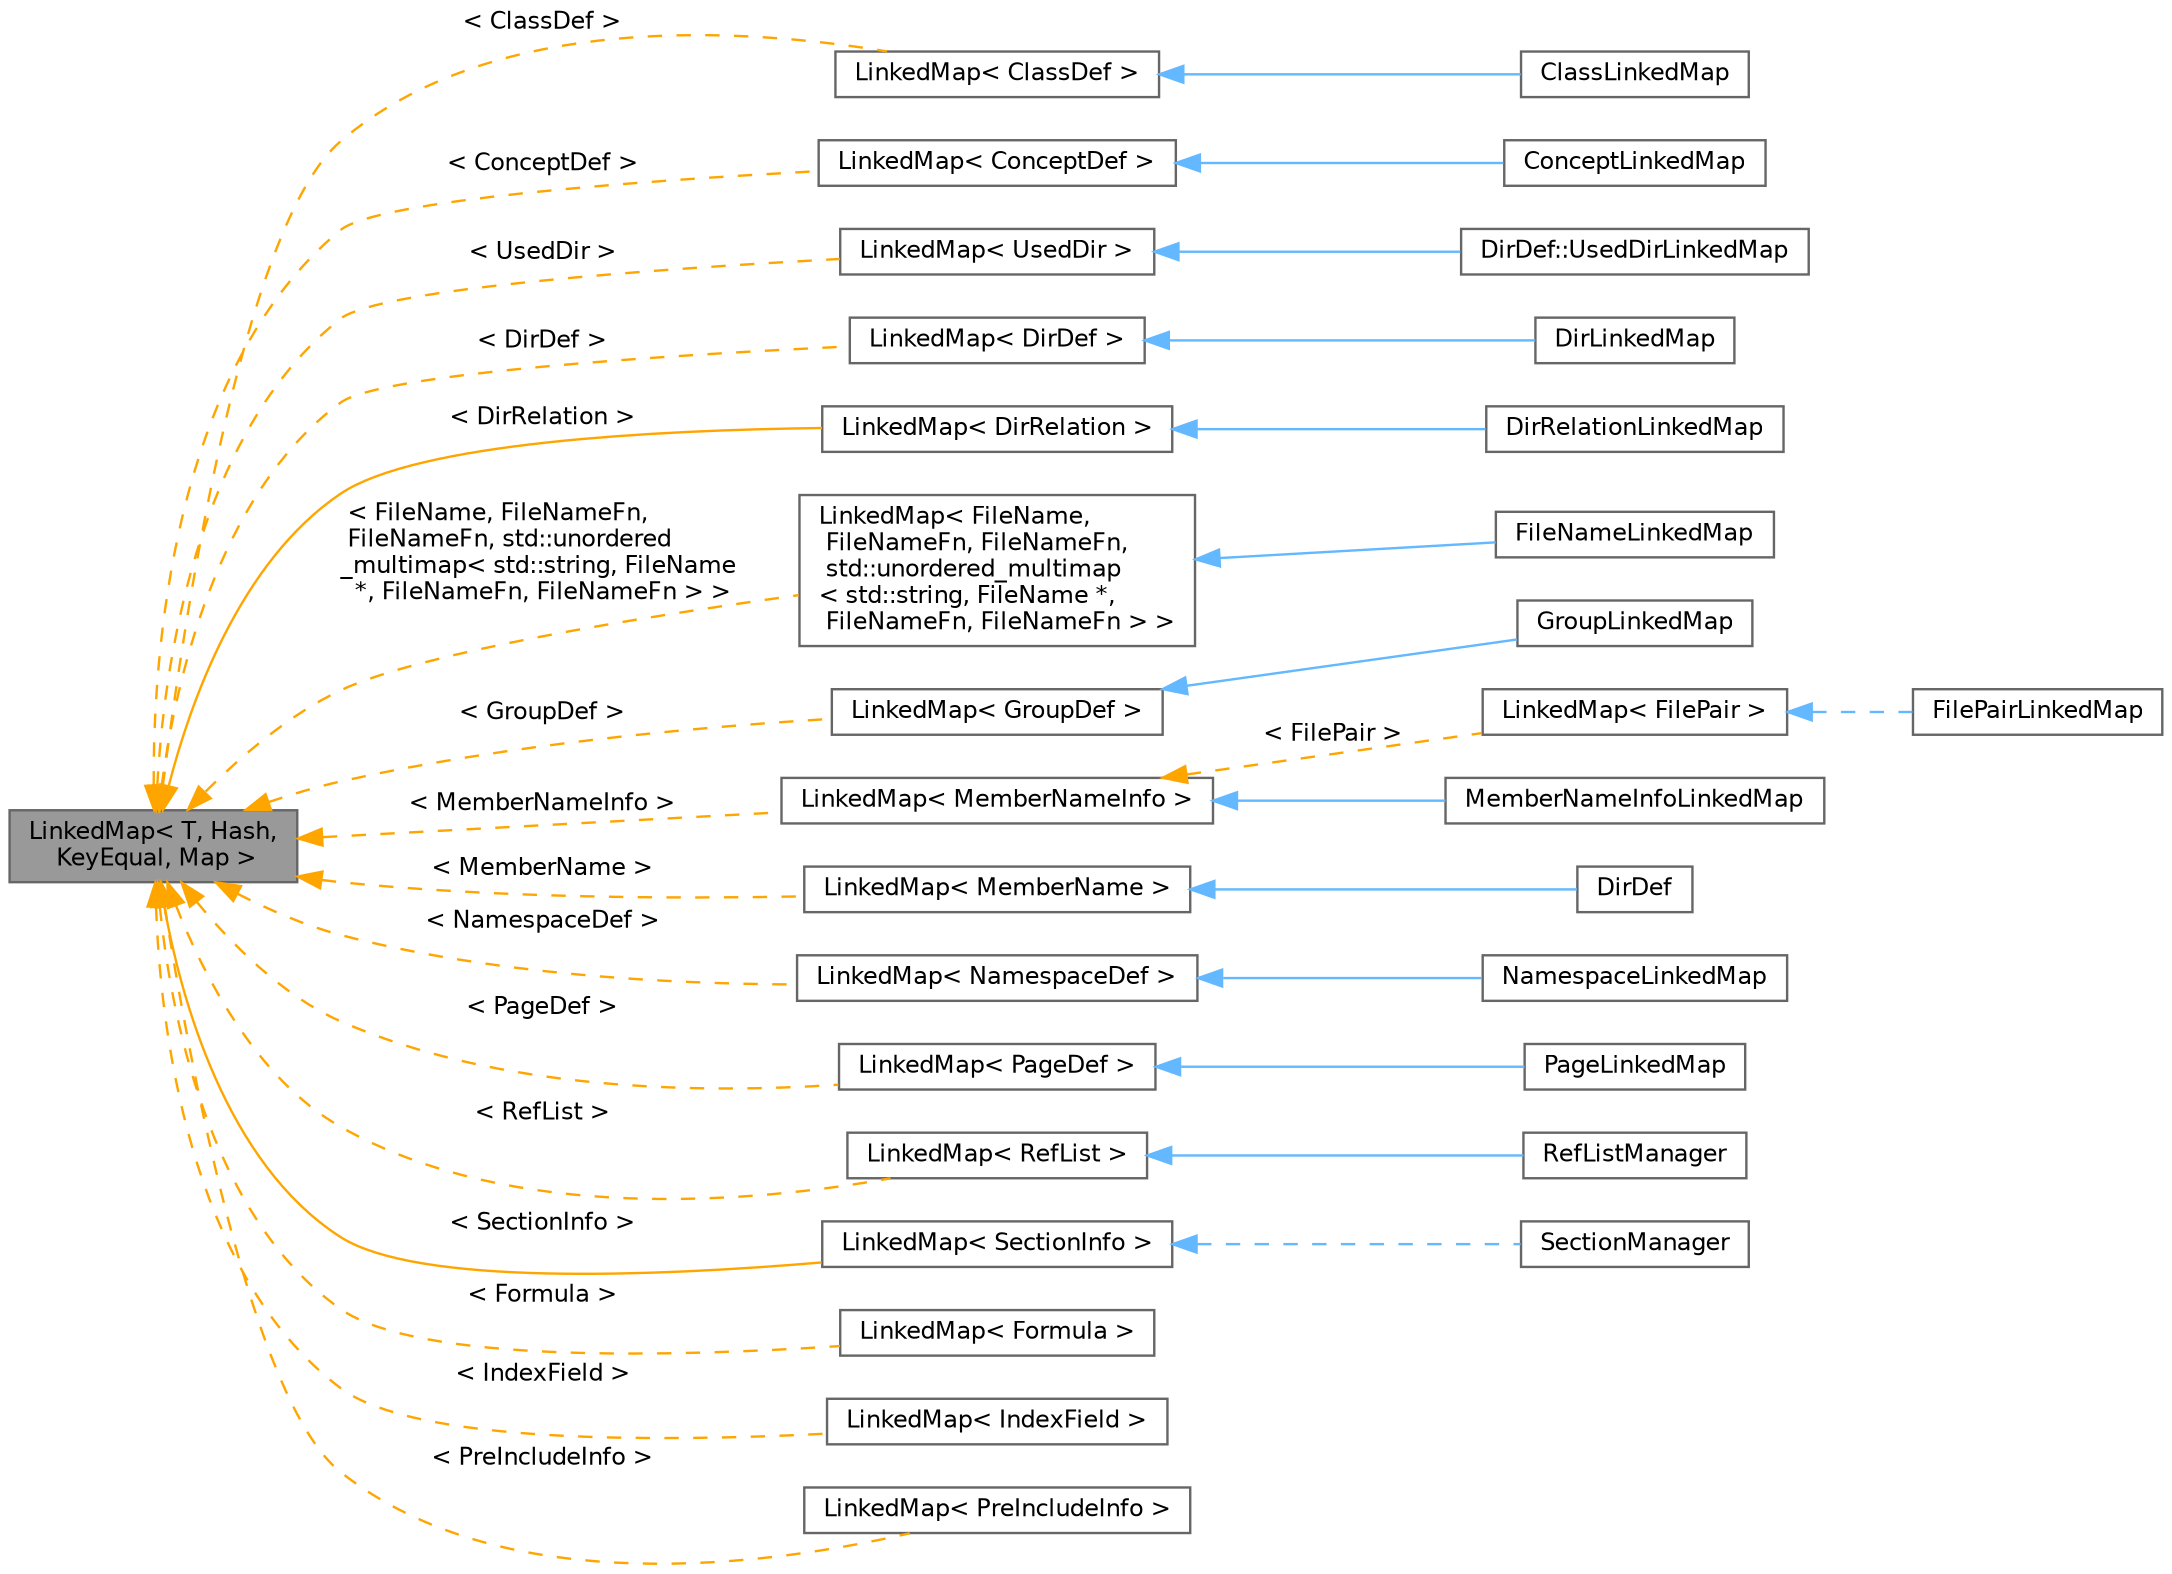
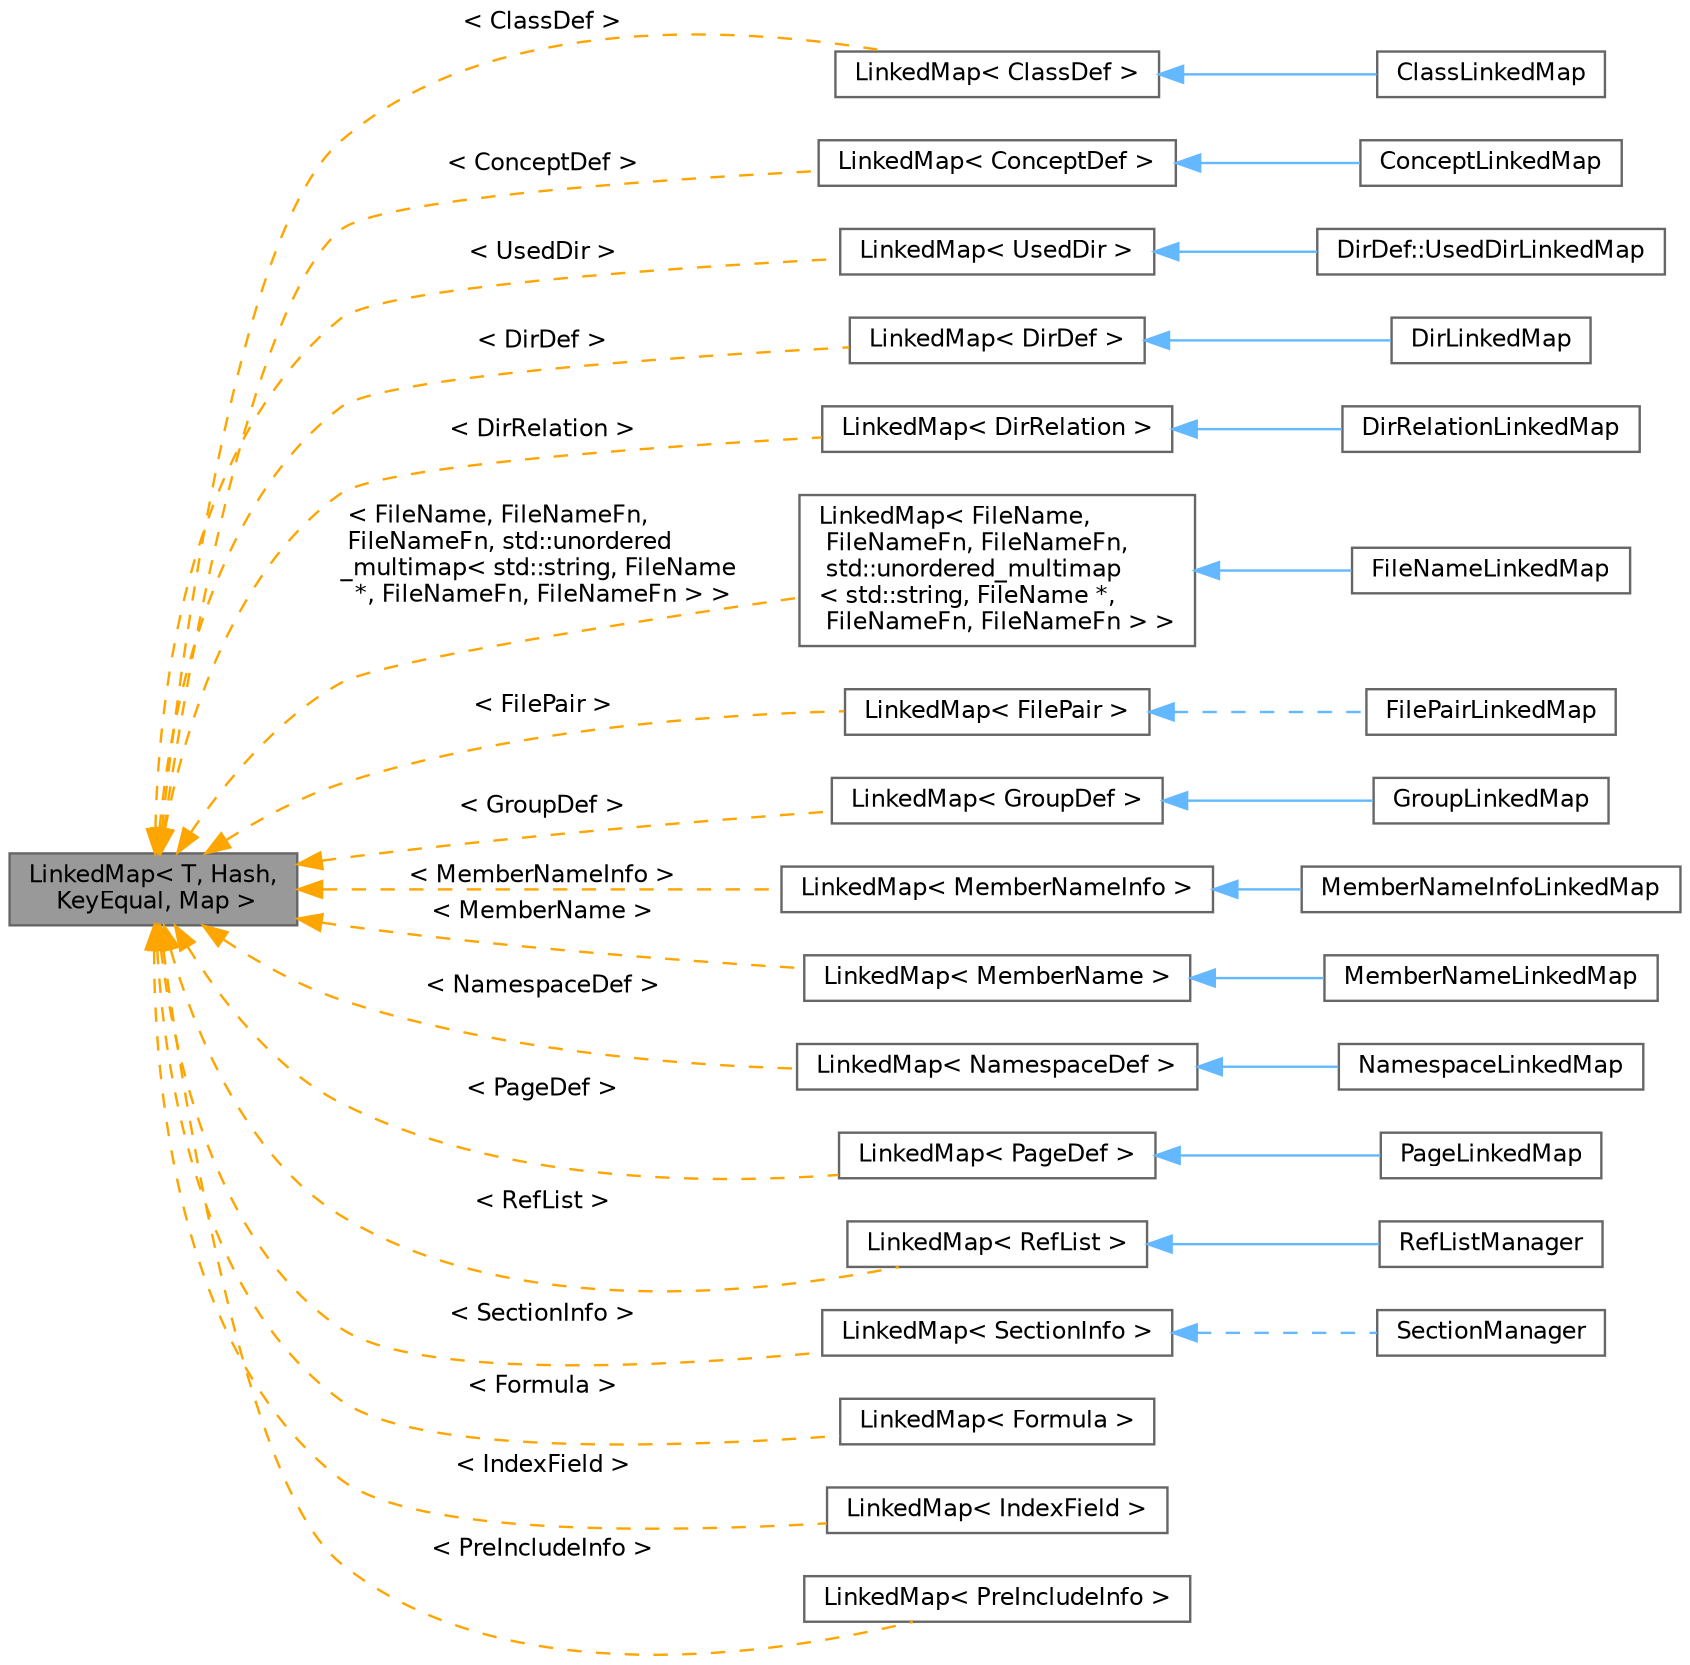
(407, 467) -> (388, 479)
(1334, 754) -> (527, 740)
(1635, 889) -> (1491, 978)
(388, 1255) -> (366, 1340)
